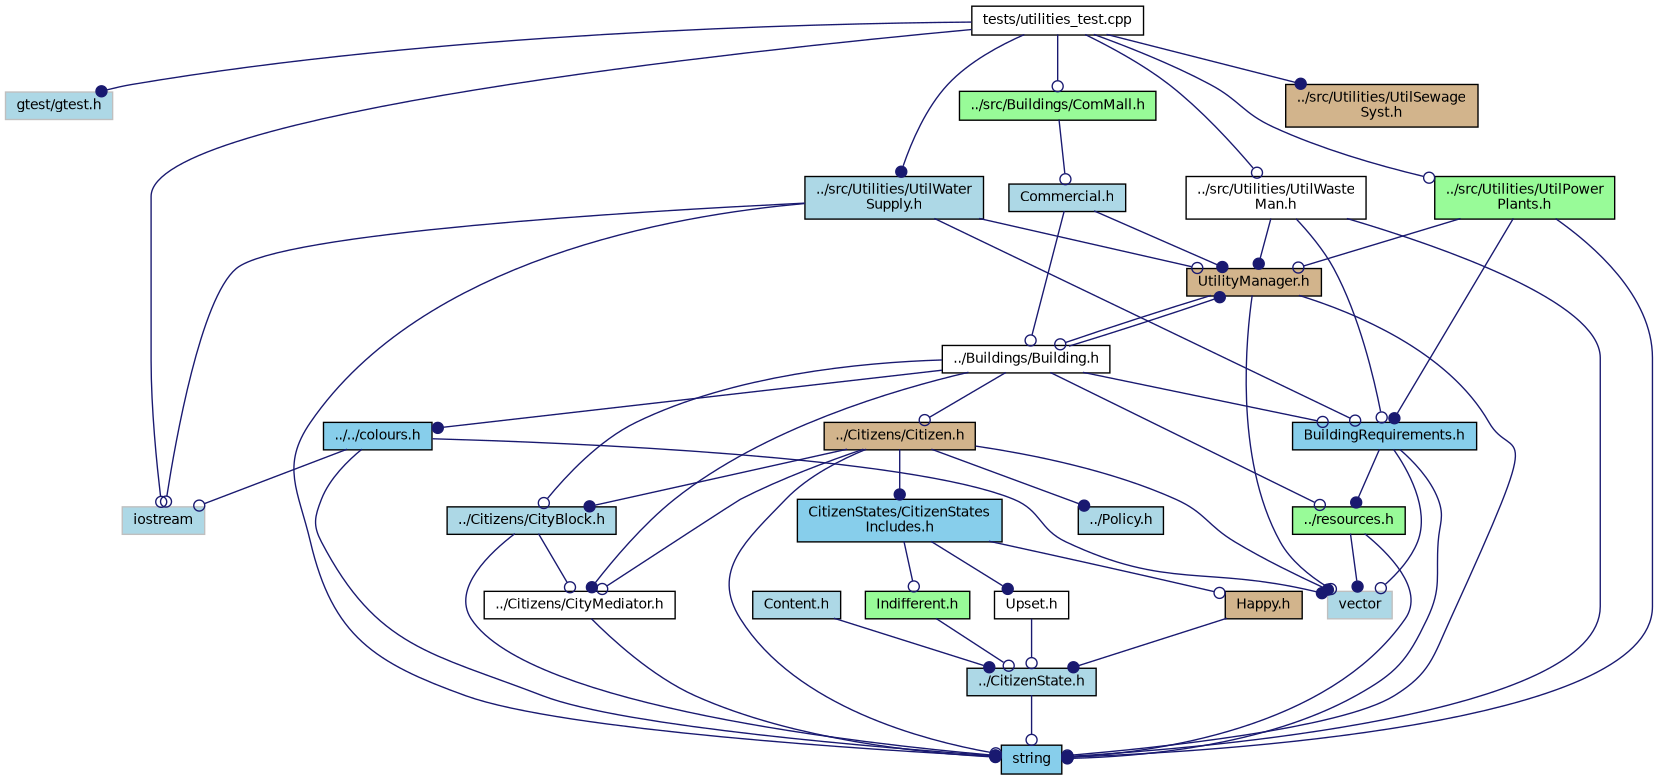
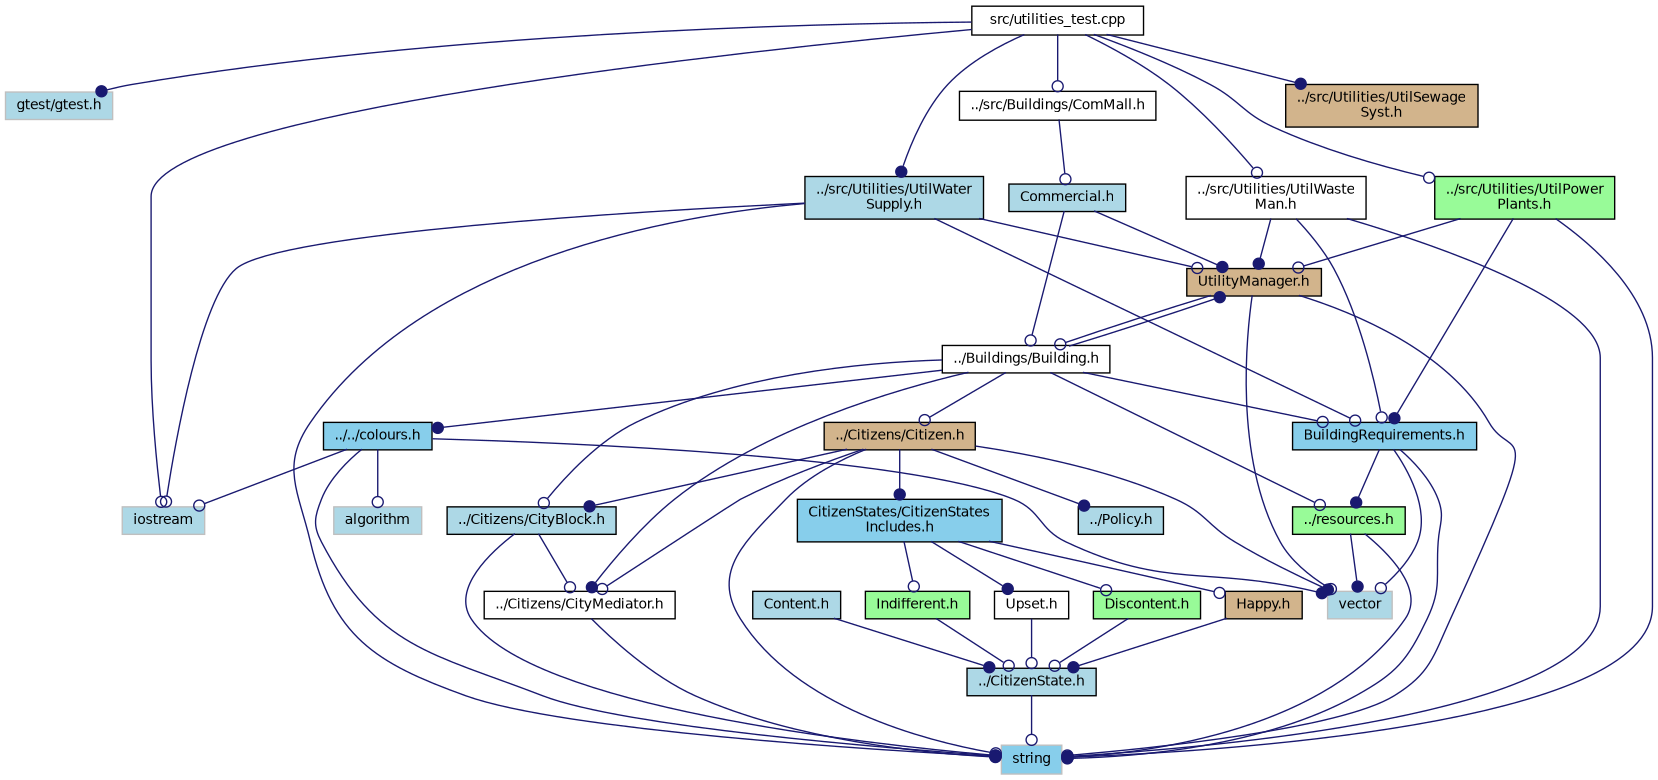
(1058, 21) -> (1058, 21)
(1058, 106) -> (1058, 106)
none -> (378, 521)
none -> (1147, 605)
(1032, 760) -> (1032, 760)
